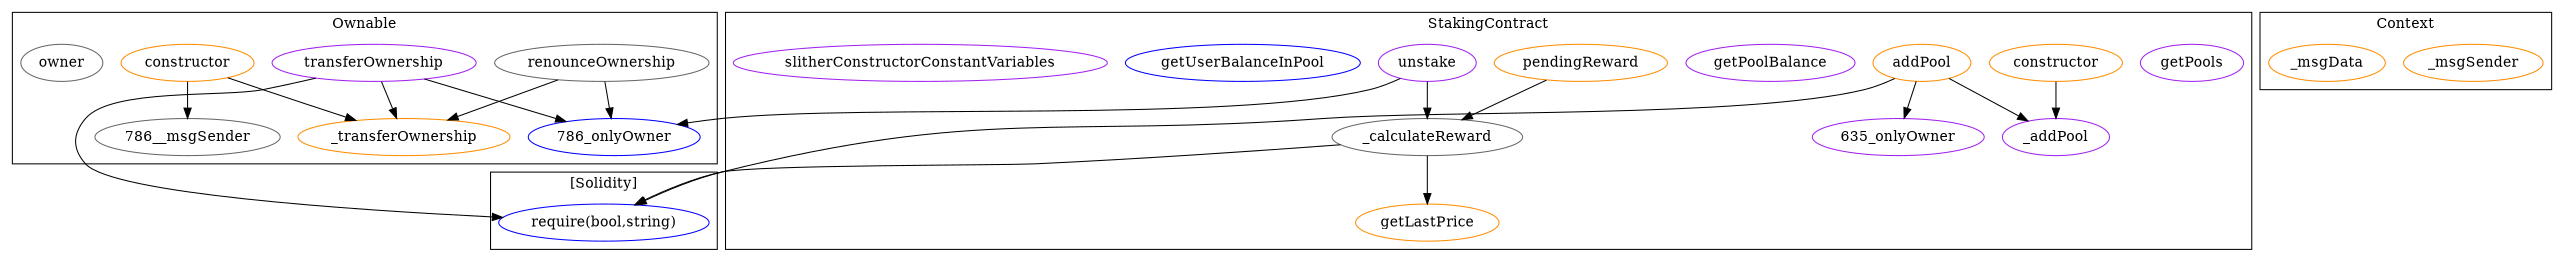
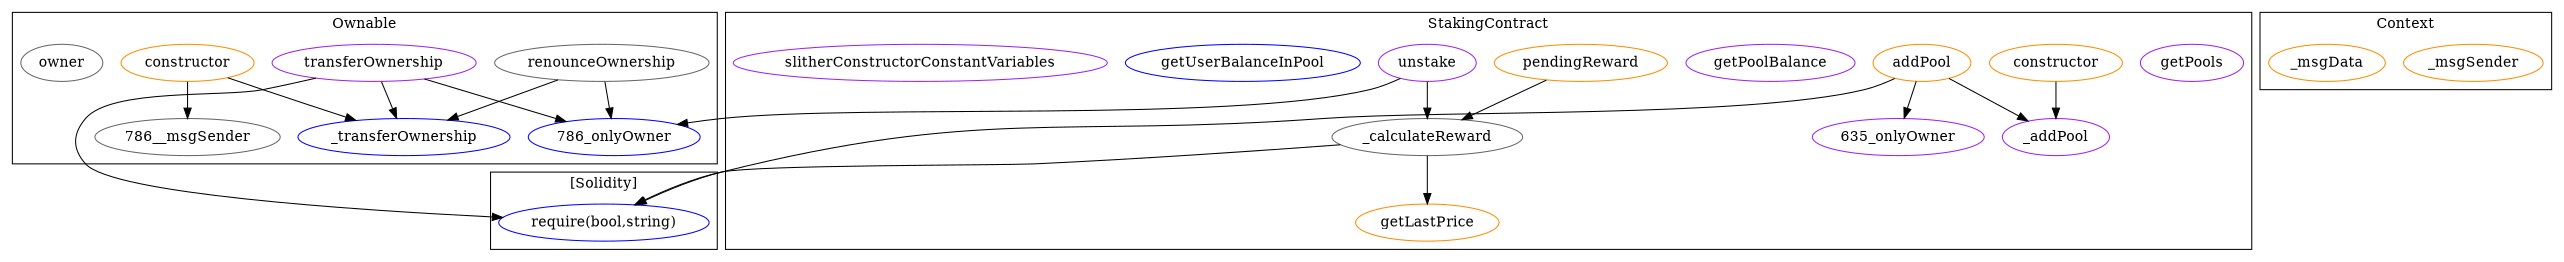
(404, 137) -> (404, 137)
